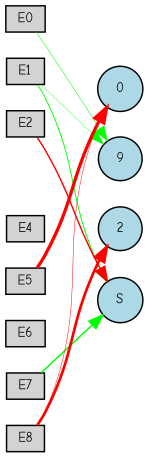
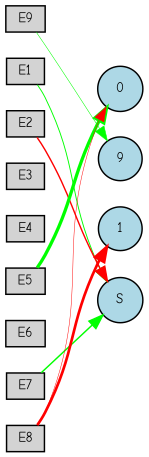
(25, 19) -> (25, 19)
(67, 109) -> none
none -> (25, 176)
(64, 214) -> (64, 214)
(120, 229) -> (120, 229)
